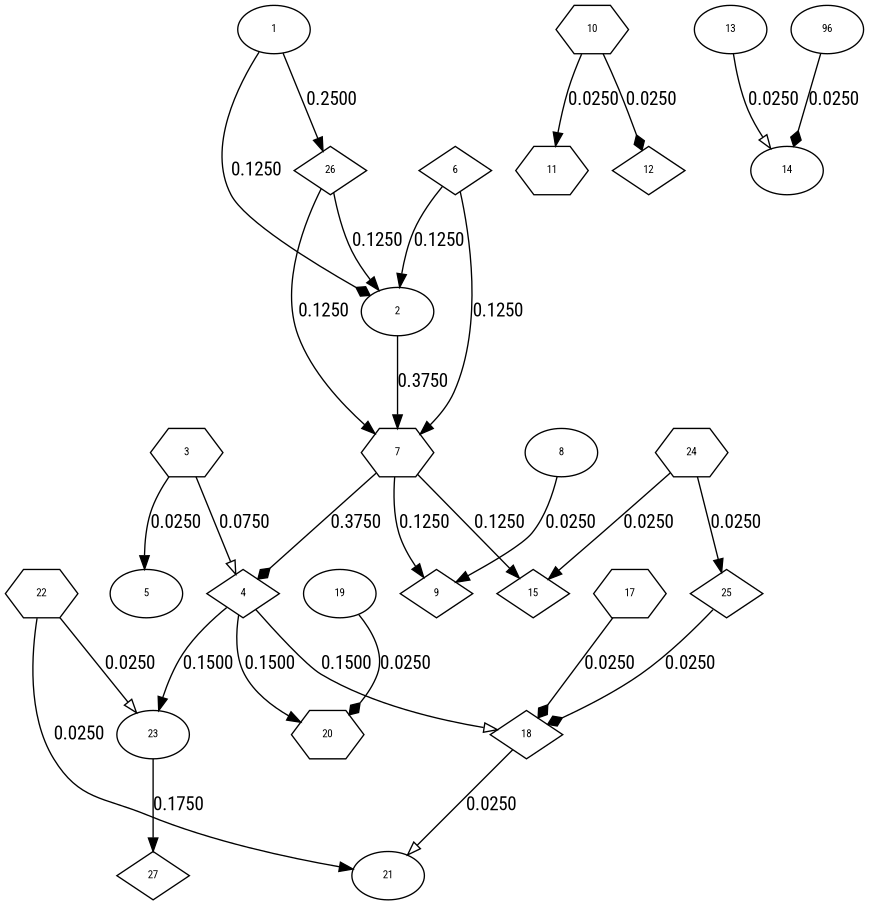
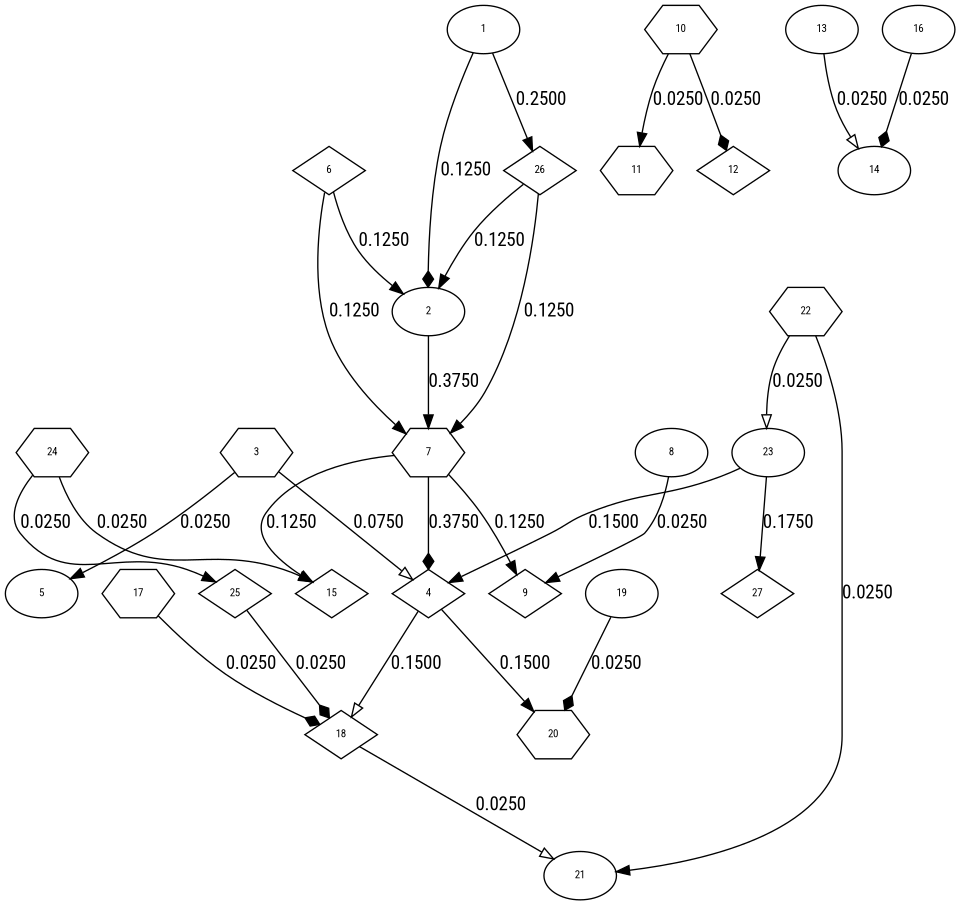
(827, 30) -> (919, 30)
(187, 647) -> (596, 510)
